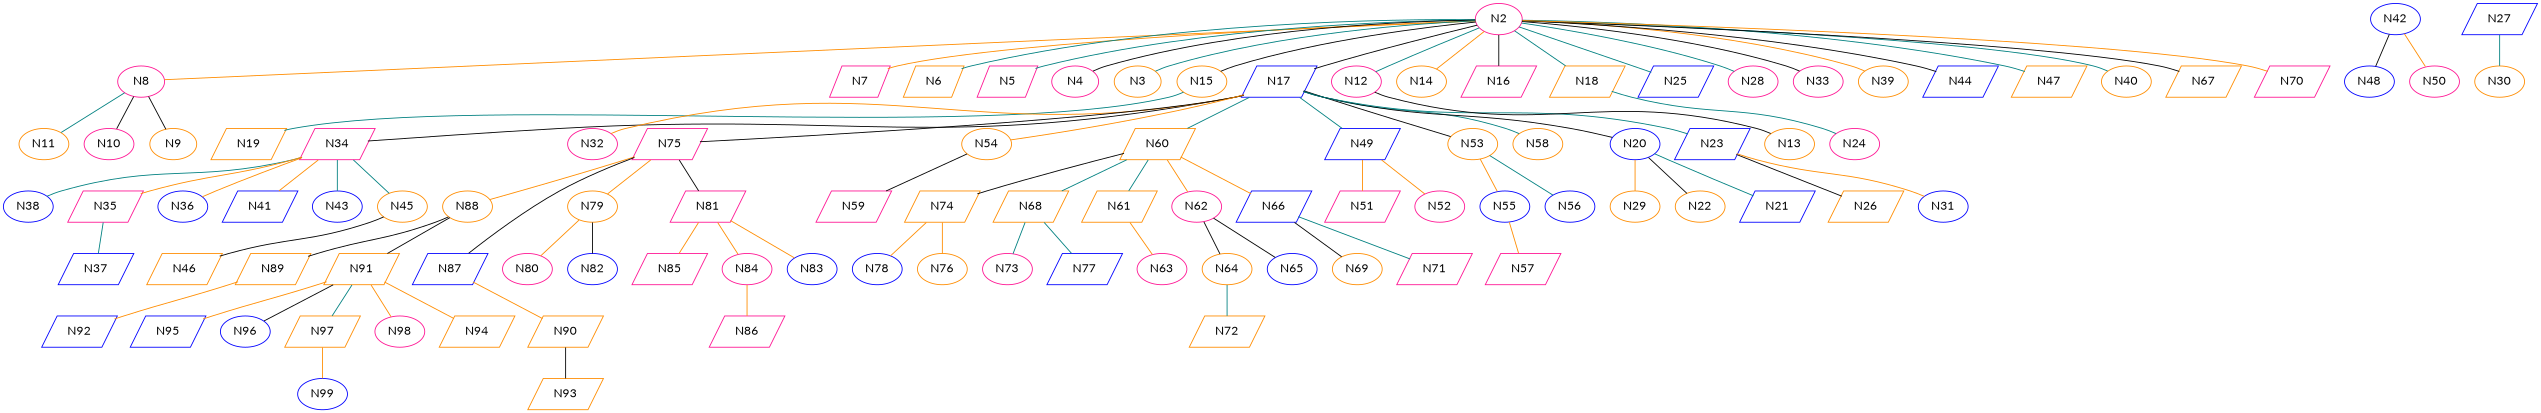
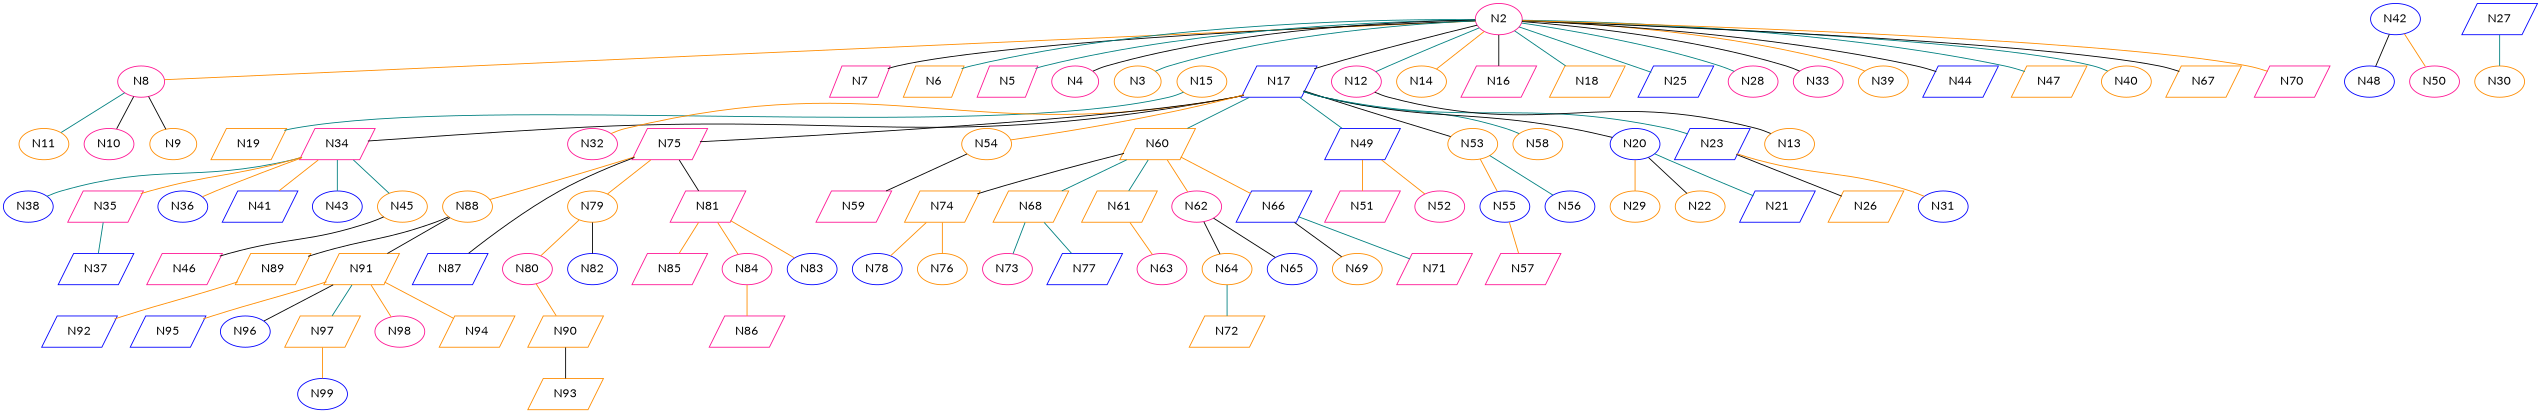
(1347, 40) -> none
(1034, 47) -> (1034, 47)
(1855, 144) -> none
(185, 269) -> (185, 269)
(508, 300) -> (546, 300)
